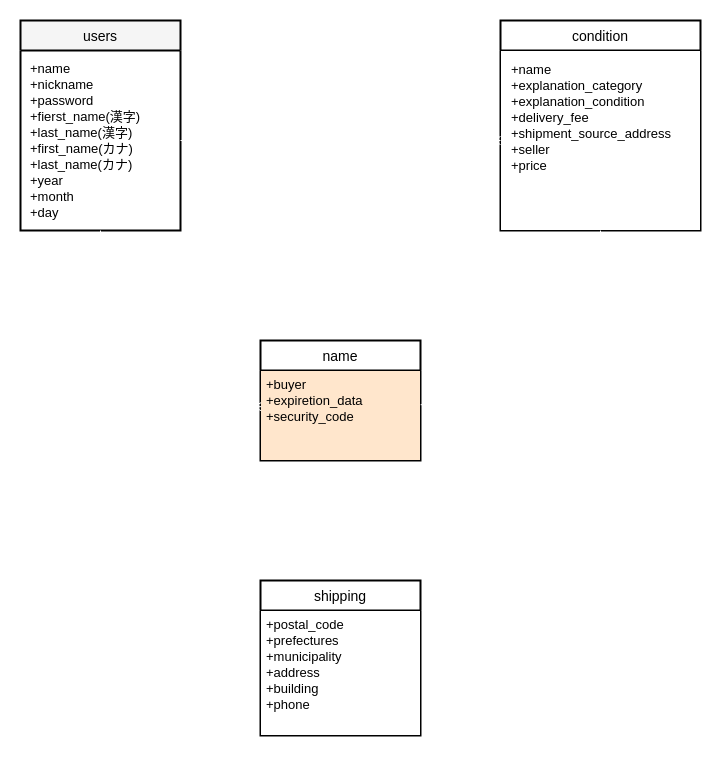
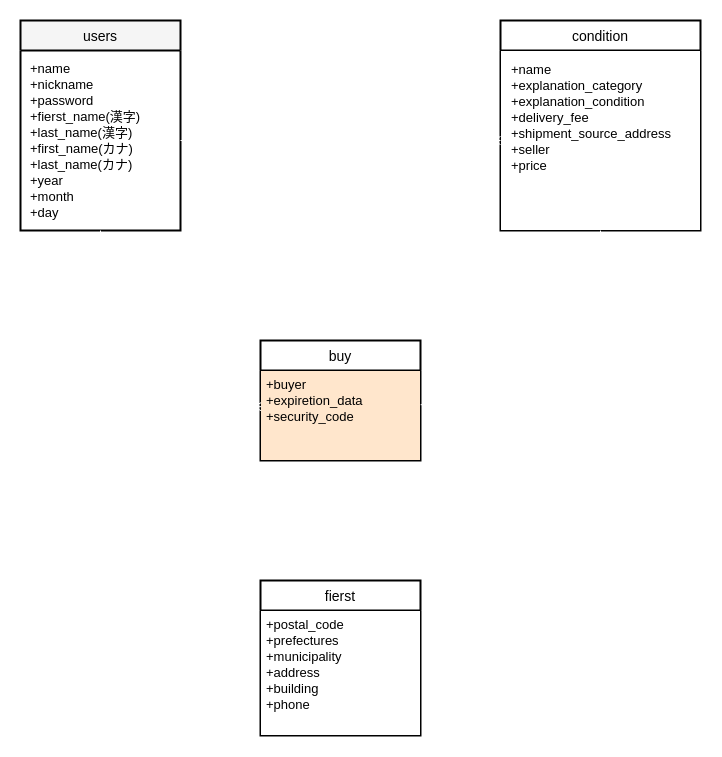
(340, 356) -> (340, 356)
(340, 596) -> (340, 596)
